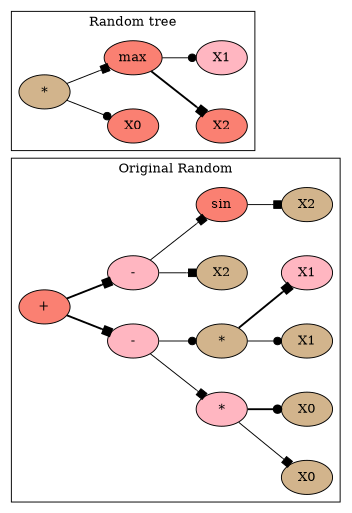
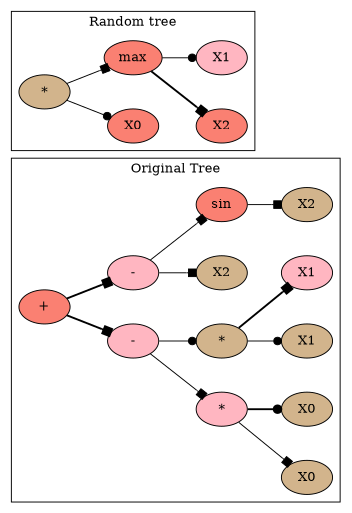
(176, 169) -> (176, 169)
